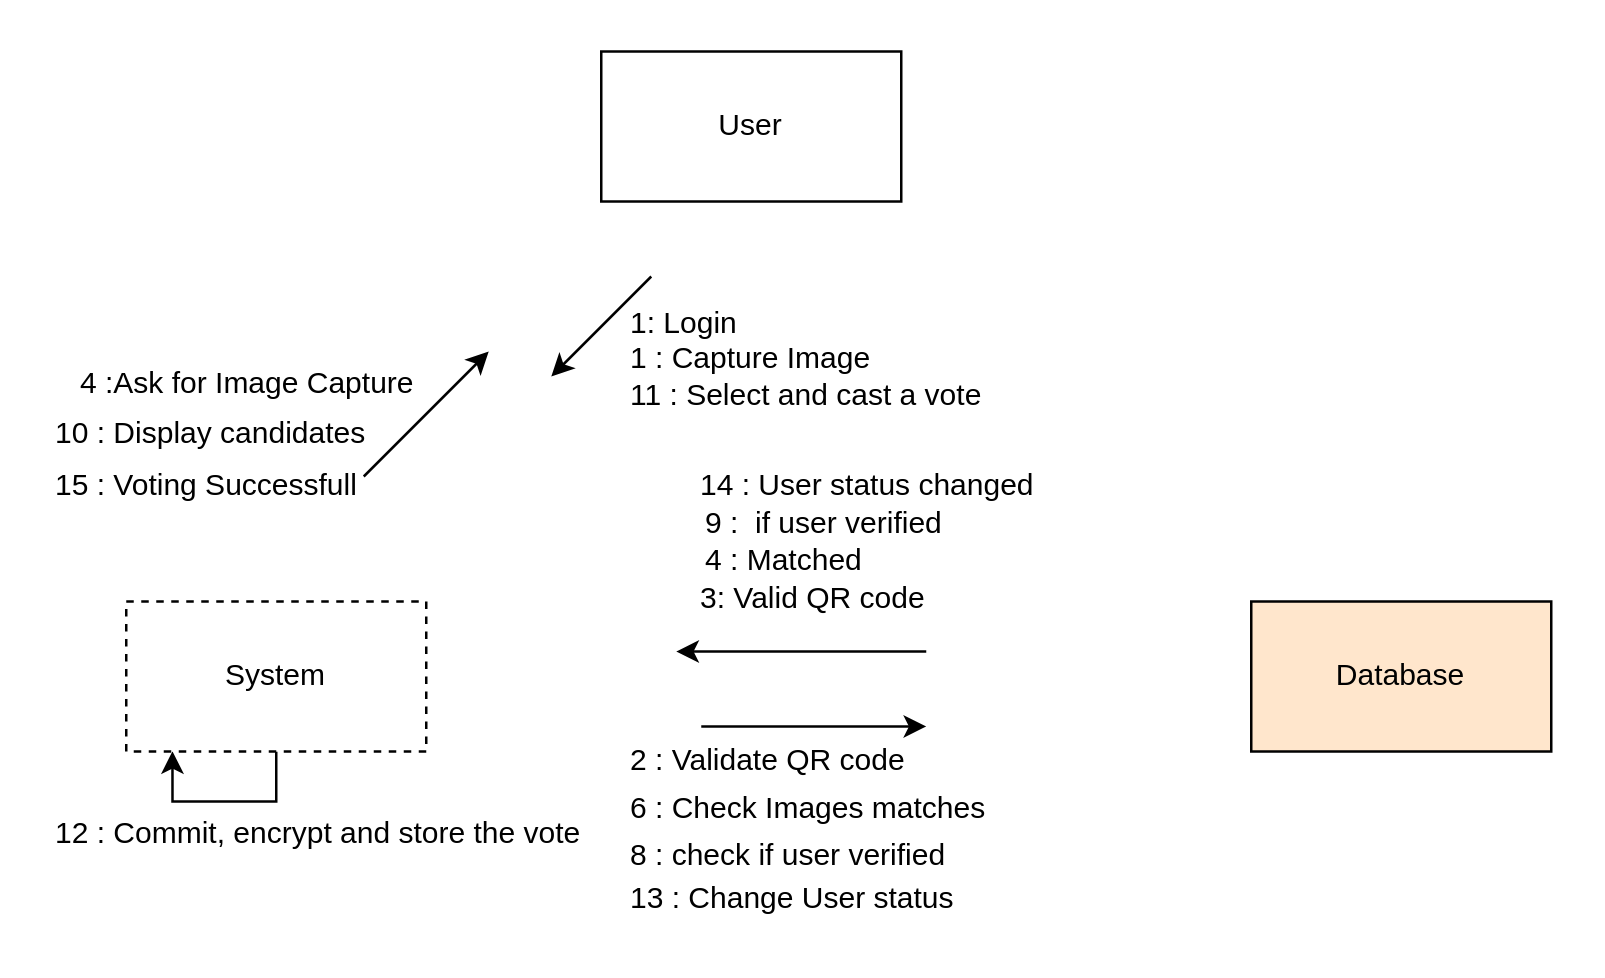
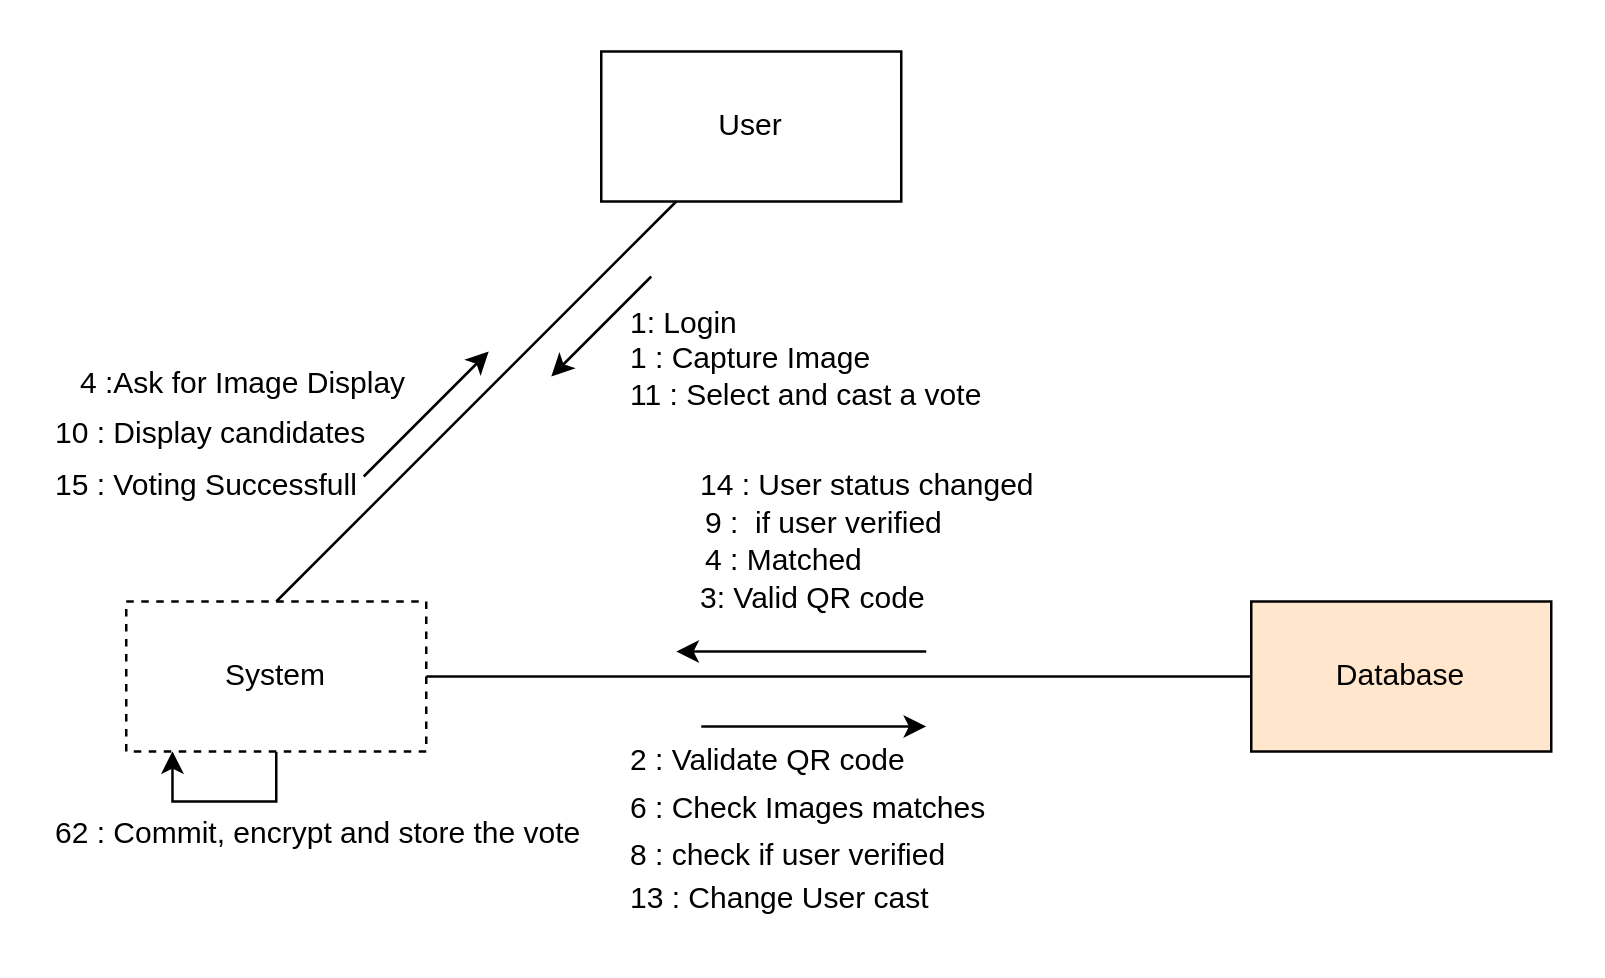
(263, 384) -> (256, 384)
none -> (476, 402)
none -> (838, 676)
(345, 834) -> (345, 834)
(805, 899) -> (788, 899)
